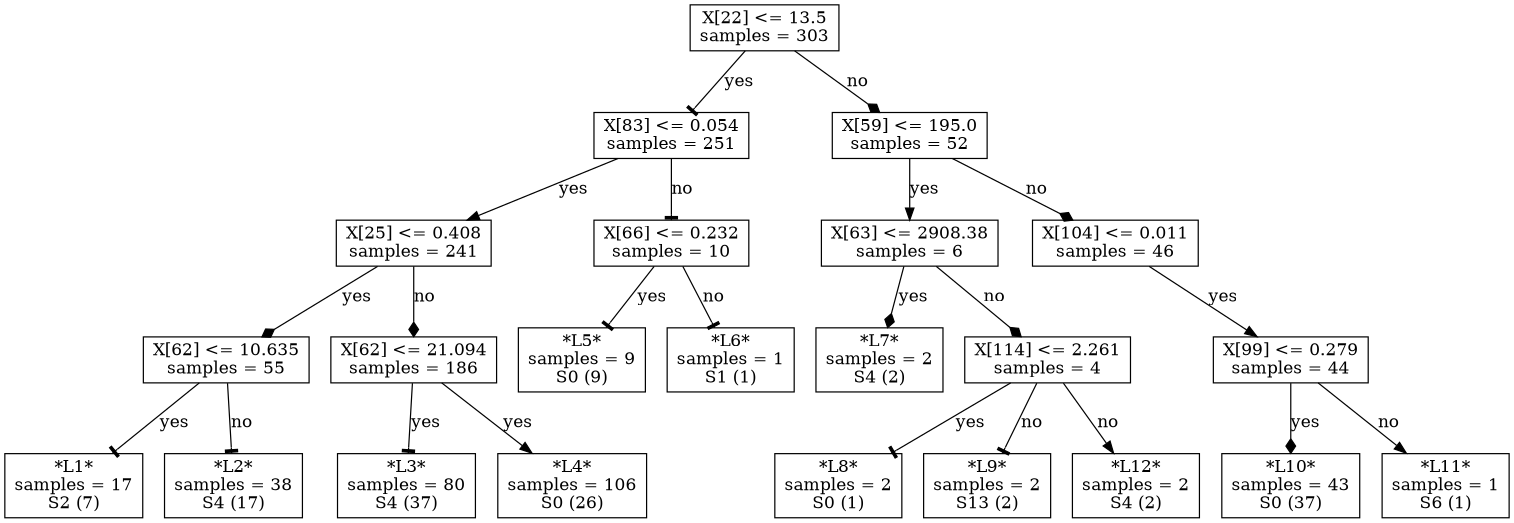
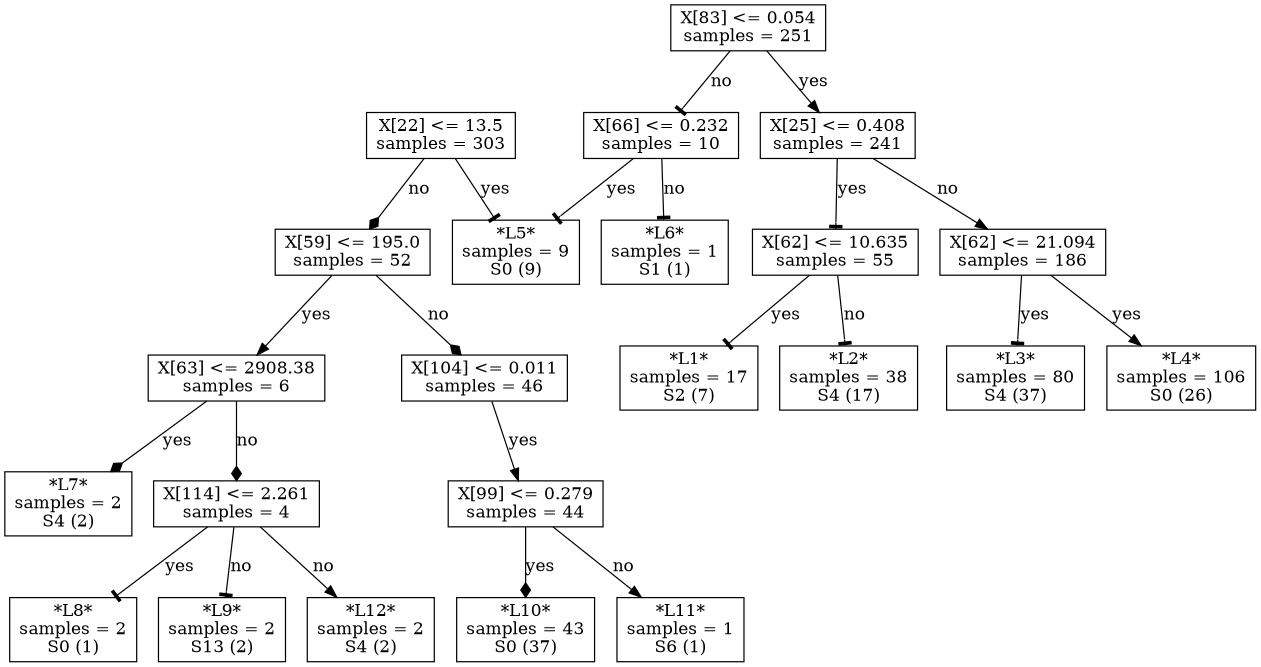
(720, 79) -> (474, 187)
(414, 294) -> (925, 191)
(326, 298) -> (837, 191)
